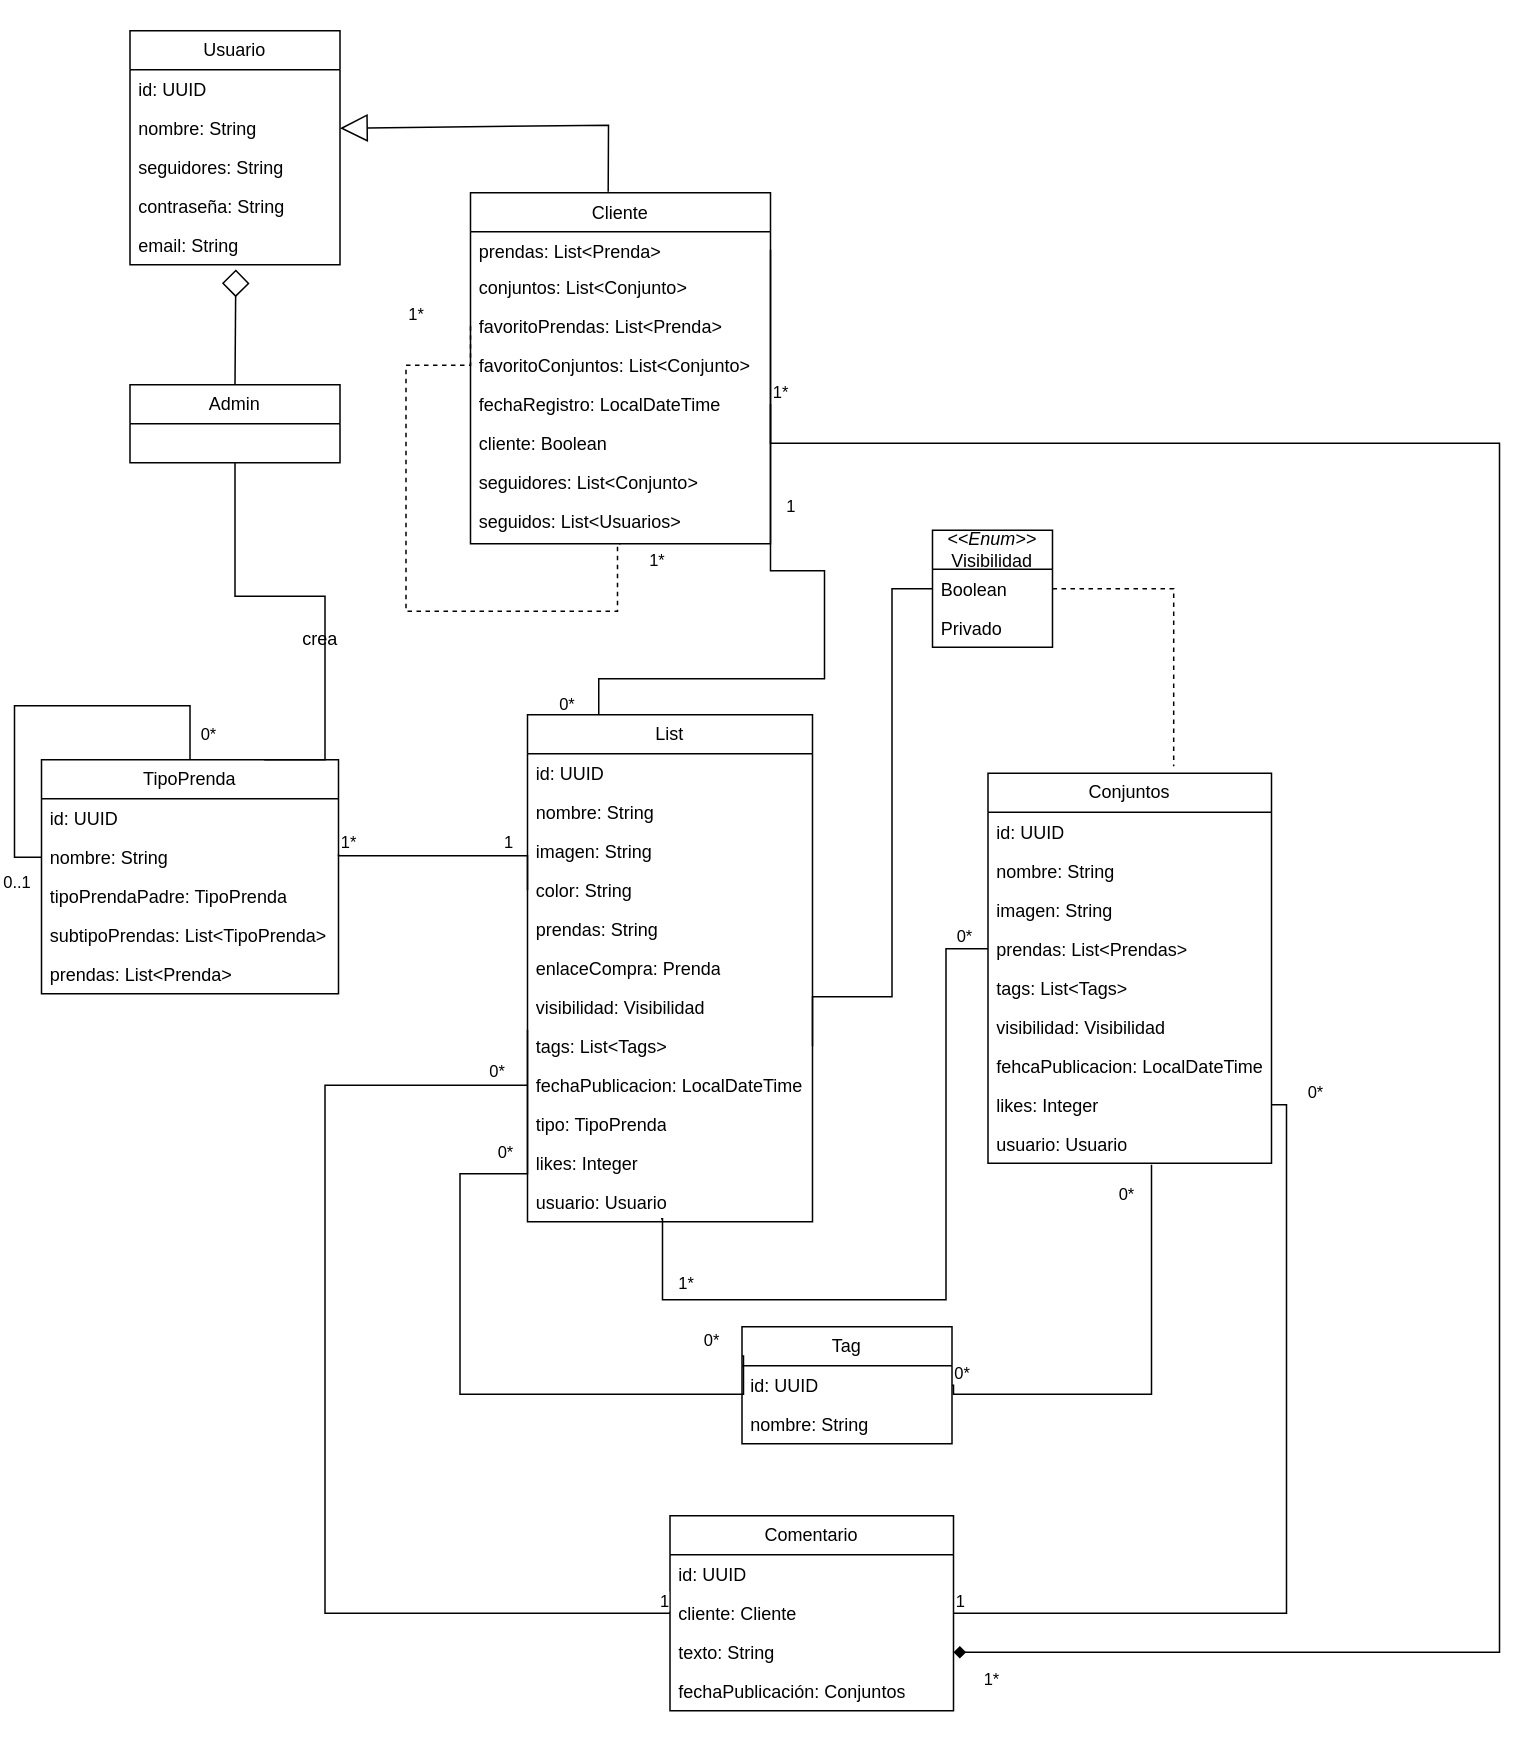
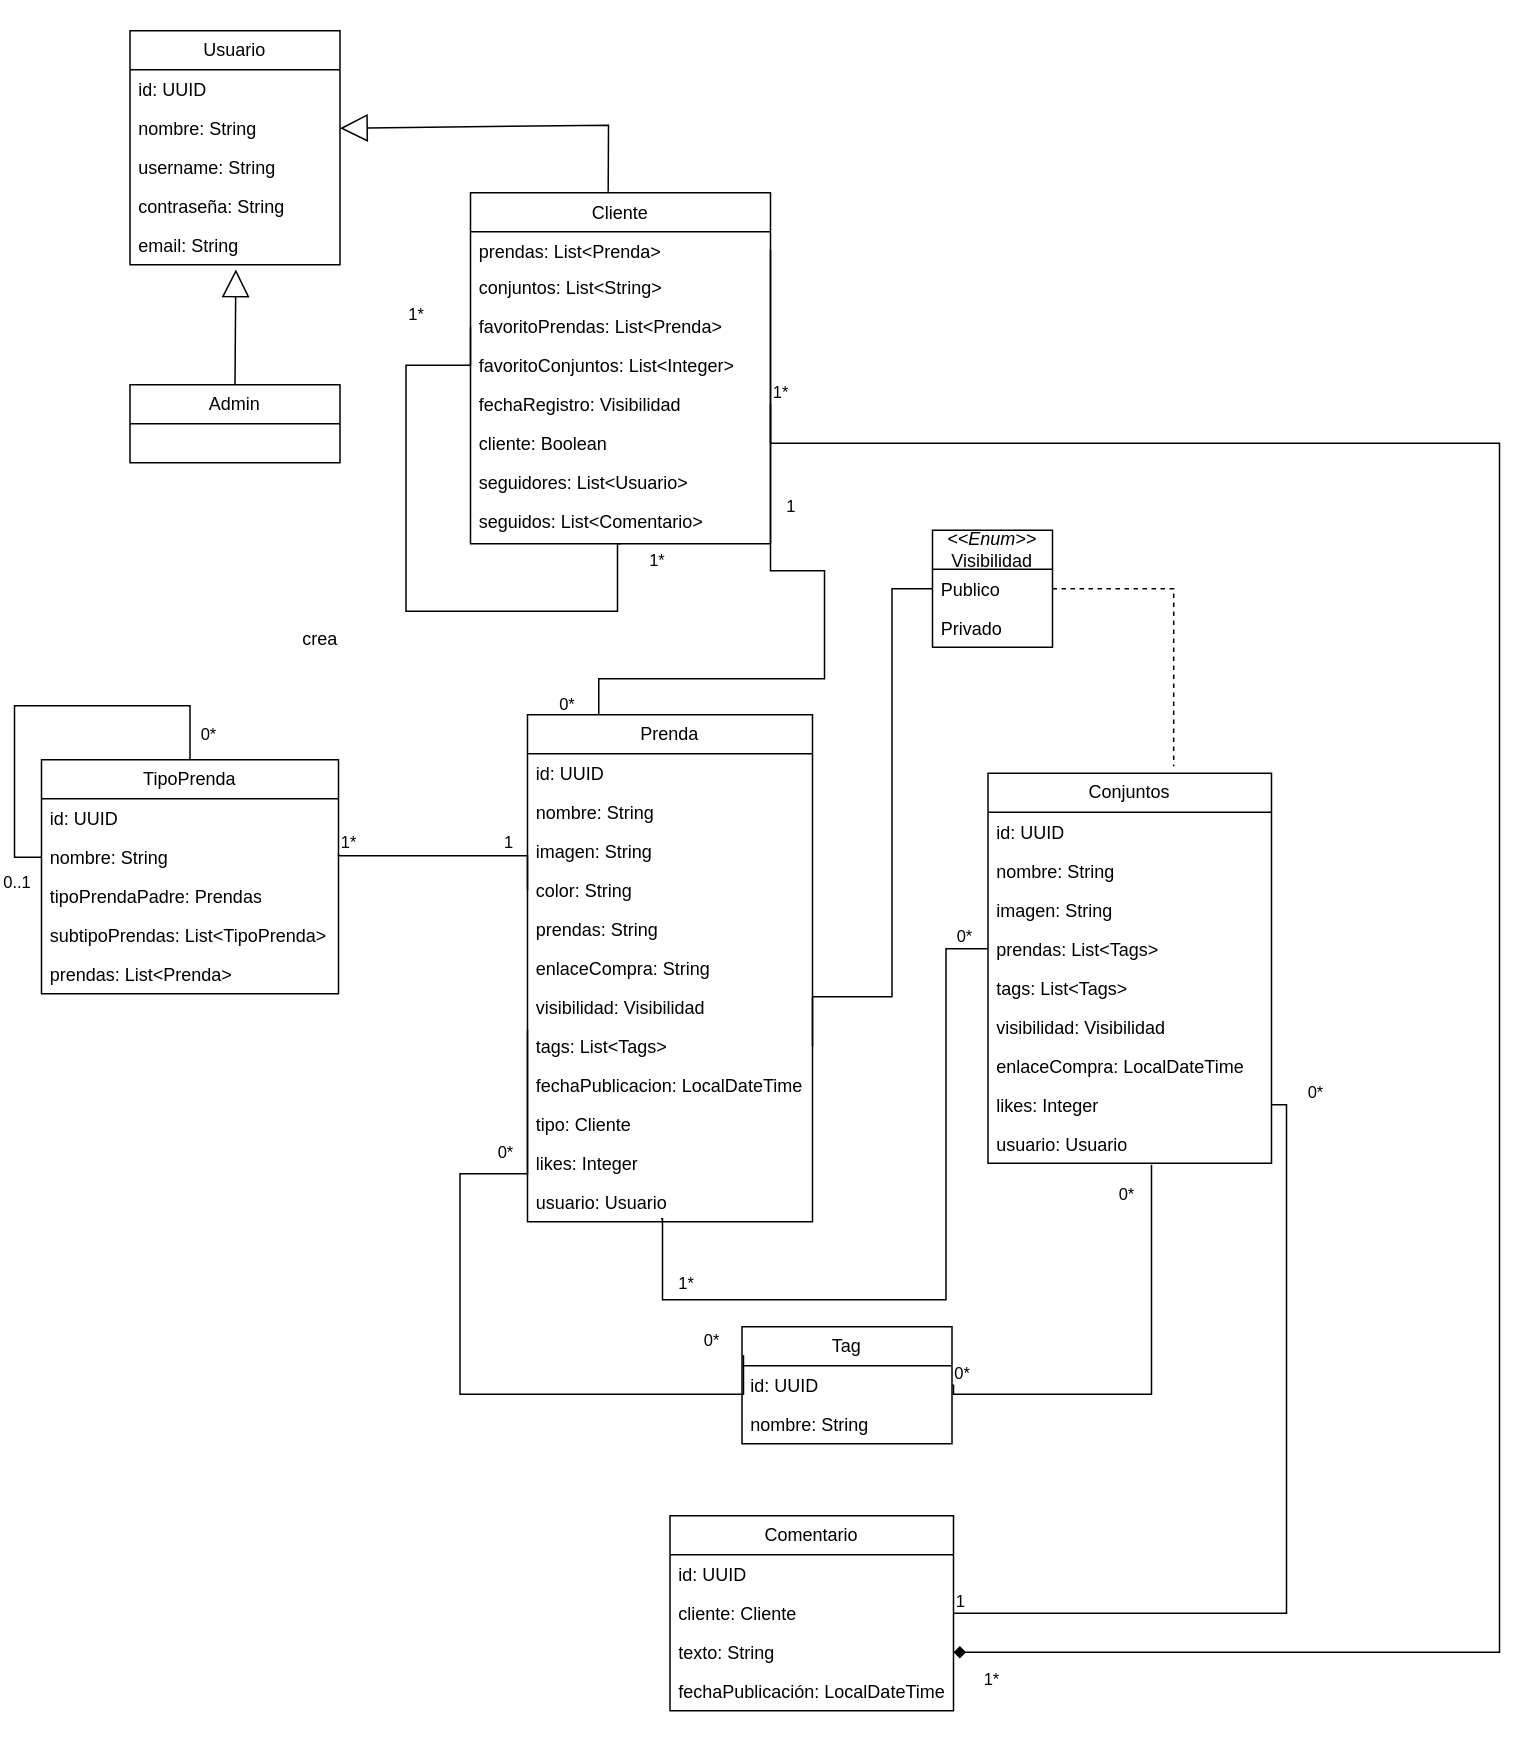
(219, 168) -> (212, 168)
(598, 289) -> (586, 289)
(235, 297) -> (235, 298)
(622, 378) -> (622, 378)
(609, 406) -> (592, 406)
(601, 484) -> (594, 484)
(589, 523) -> (599, 523)
(974, 591) -> (972, 591)
(406, 595) -> (406, 595)
(293, 596) -> none
(670, 734) -> (670, 734)
(177, 898) -> (164, 898)
(1101, 951) -> (1085, 951)
(630, 970) -> (628, 970)
(1131, 1078) -> (1121, 1068)
(608, 1126) -> (590, 1126)
(325, 1422) -> none
(803, 1693) -> (813, 1704)
